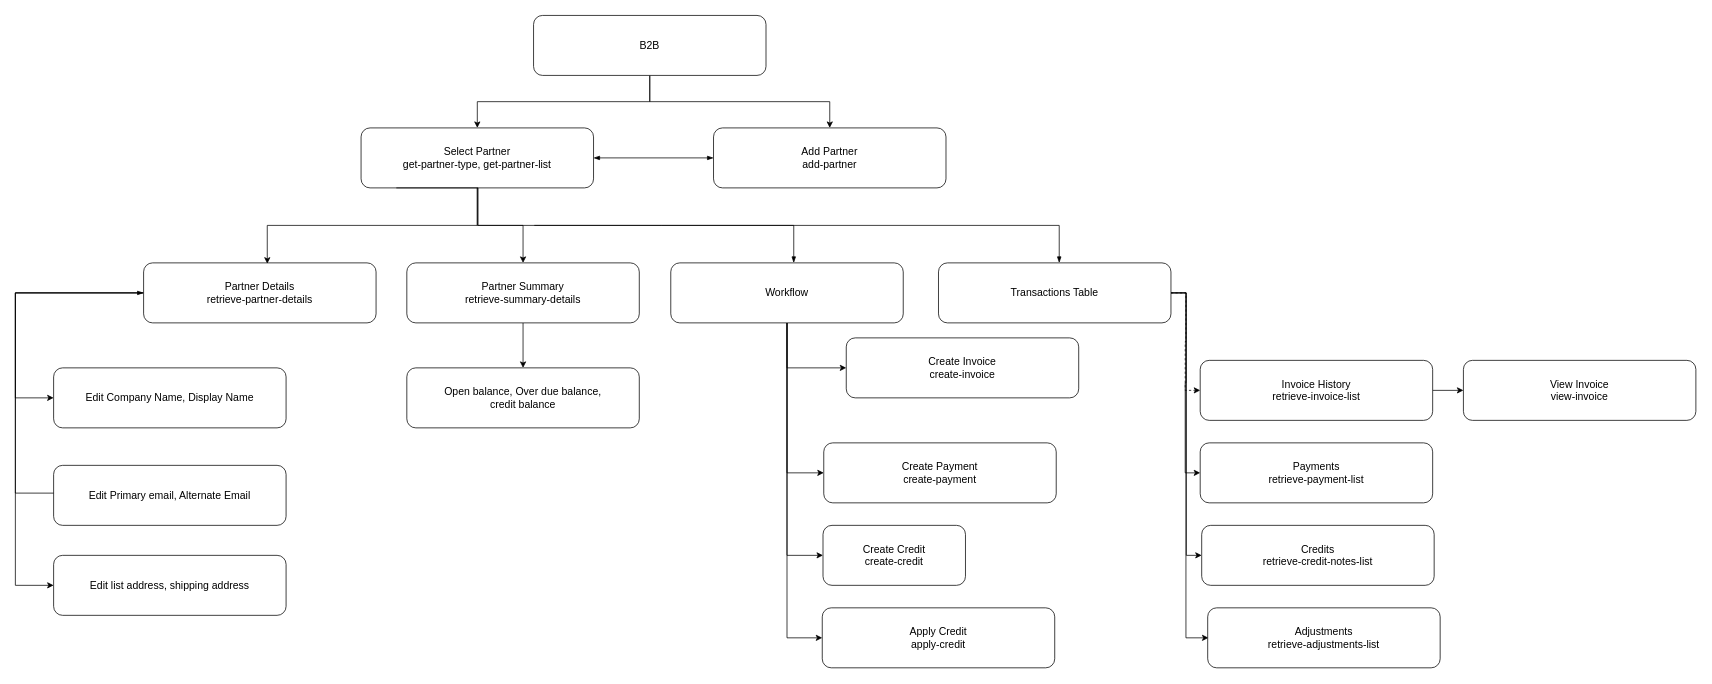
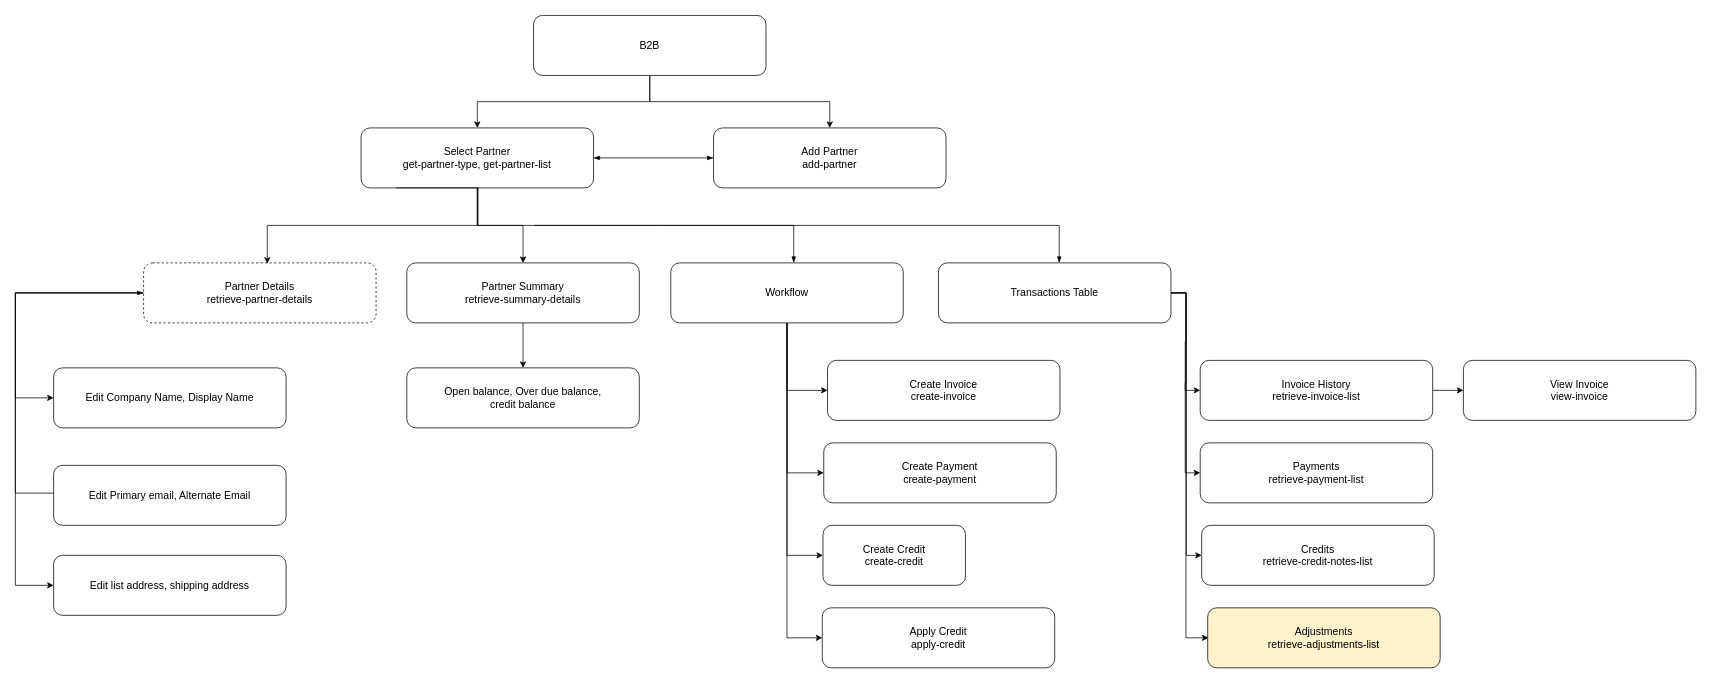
(260, 293) -> (260, 293)
(963, 368) -> (944, 390)
(1190, 390) -> (1190, 390)
(1324, 638) -> (1324, 638)
